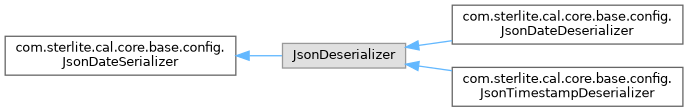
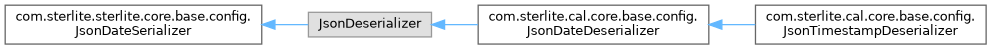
(121, 56) -> (133, 25)
(435, 68) -> (739, 25)
